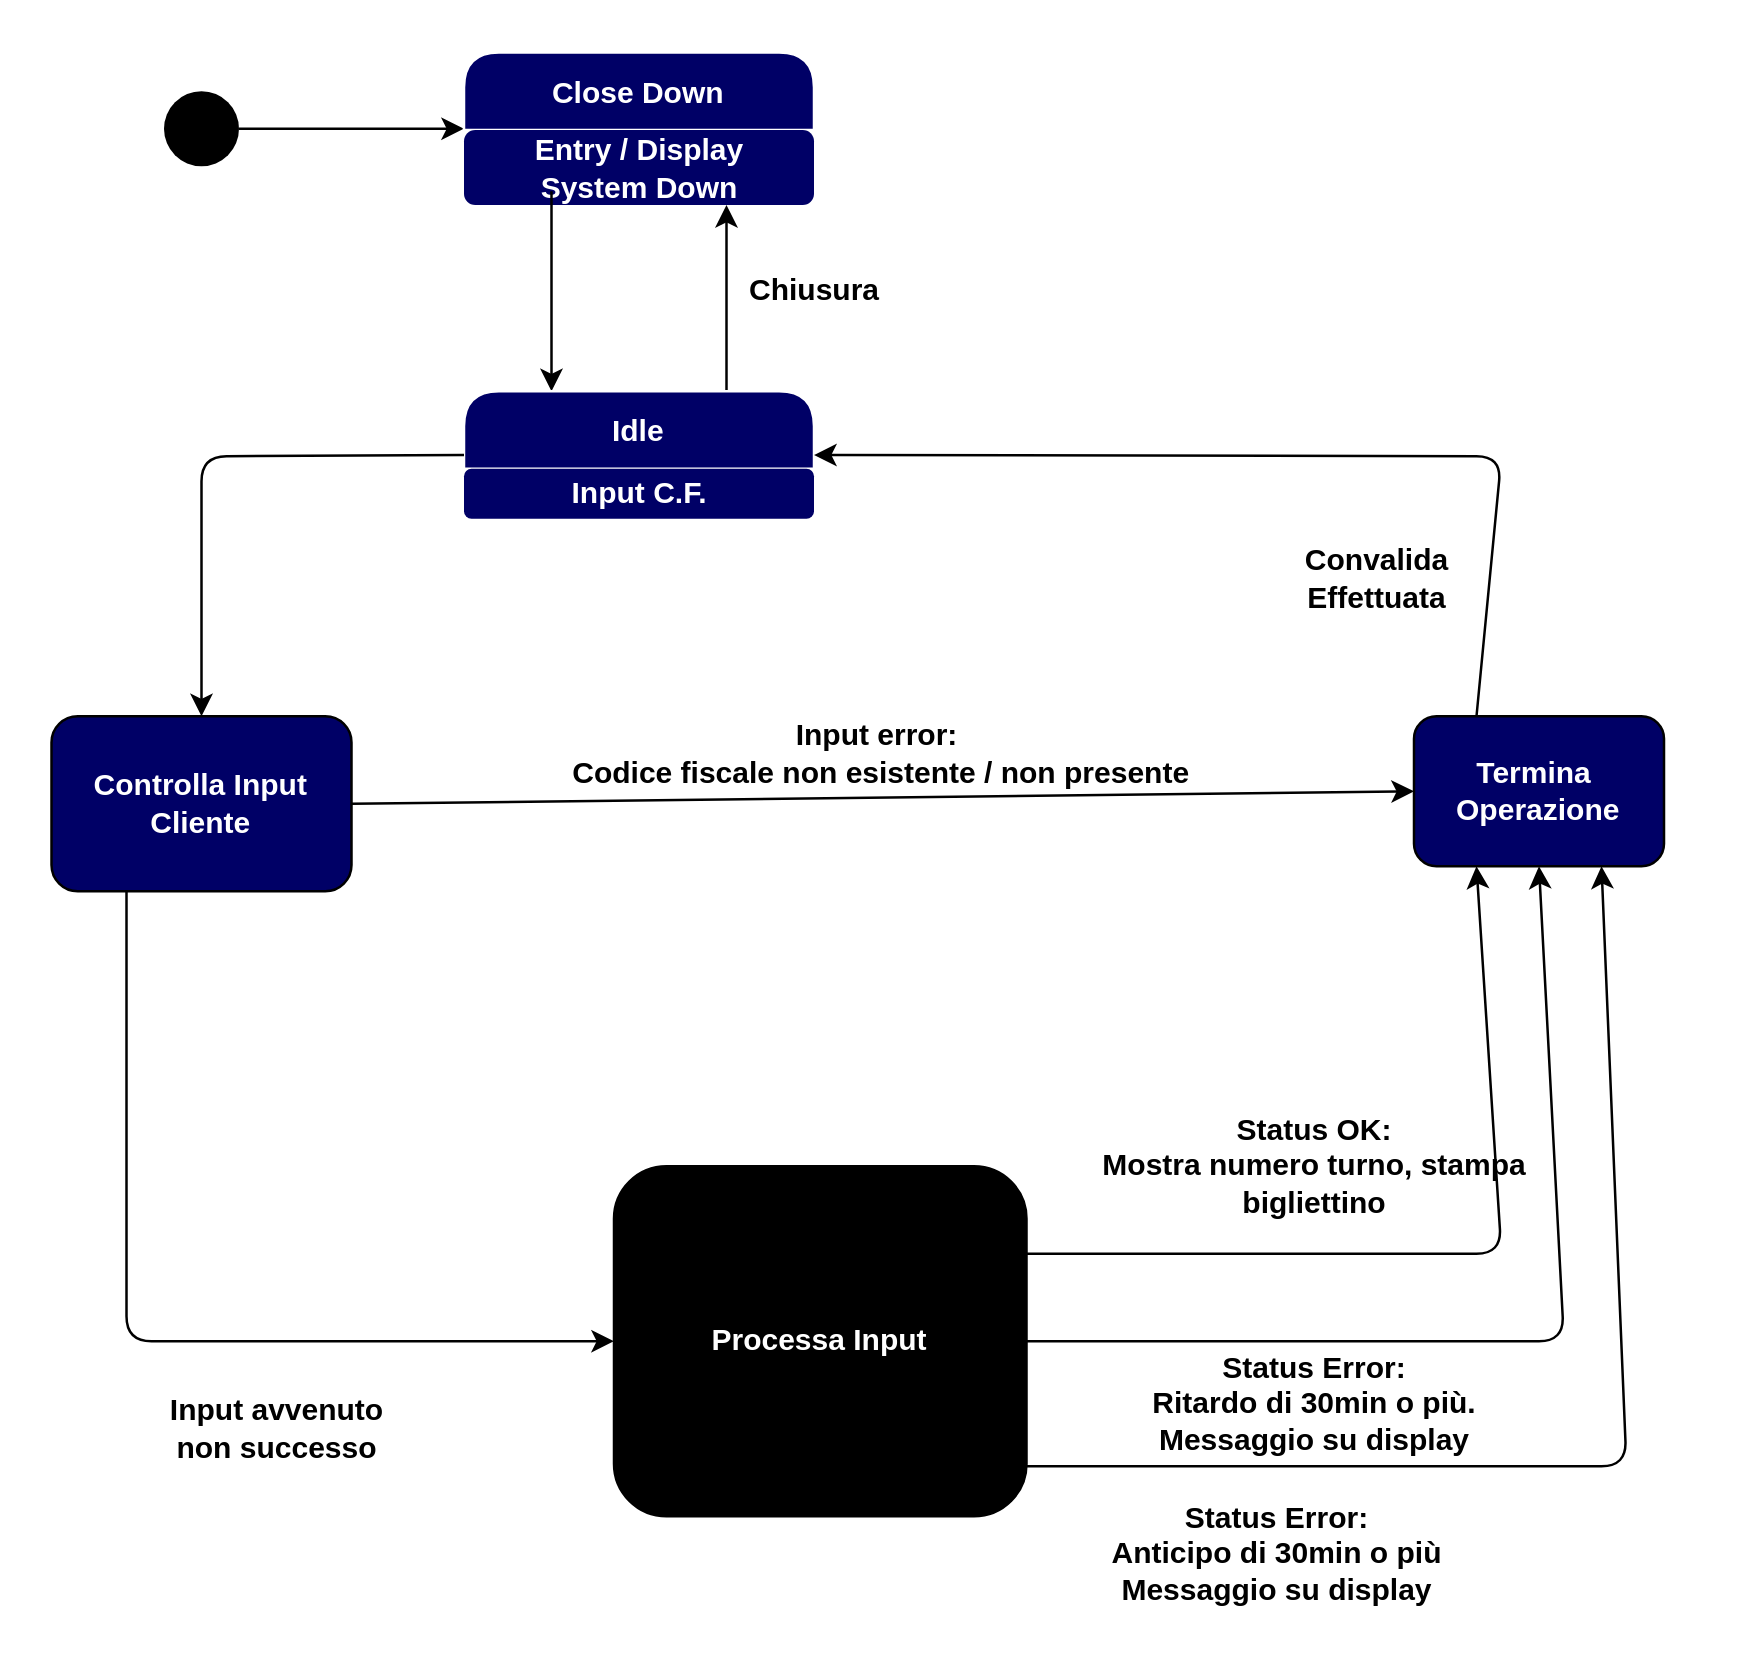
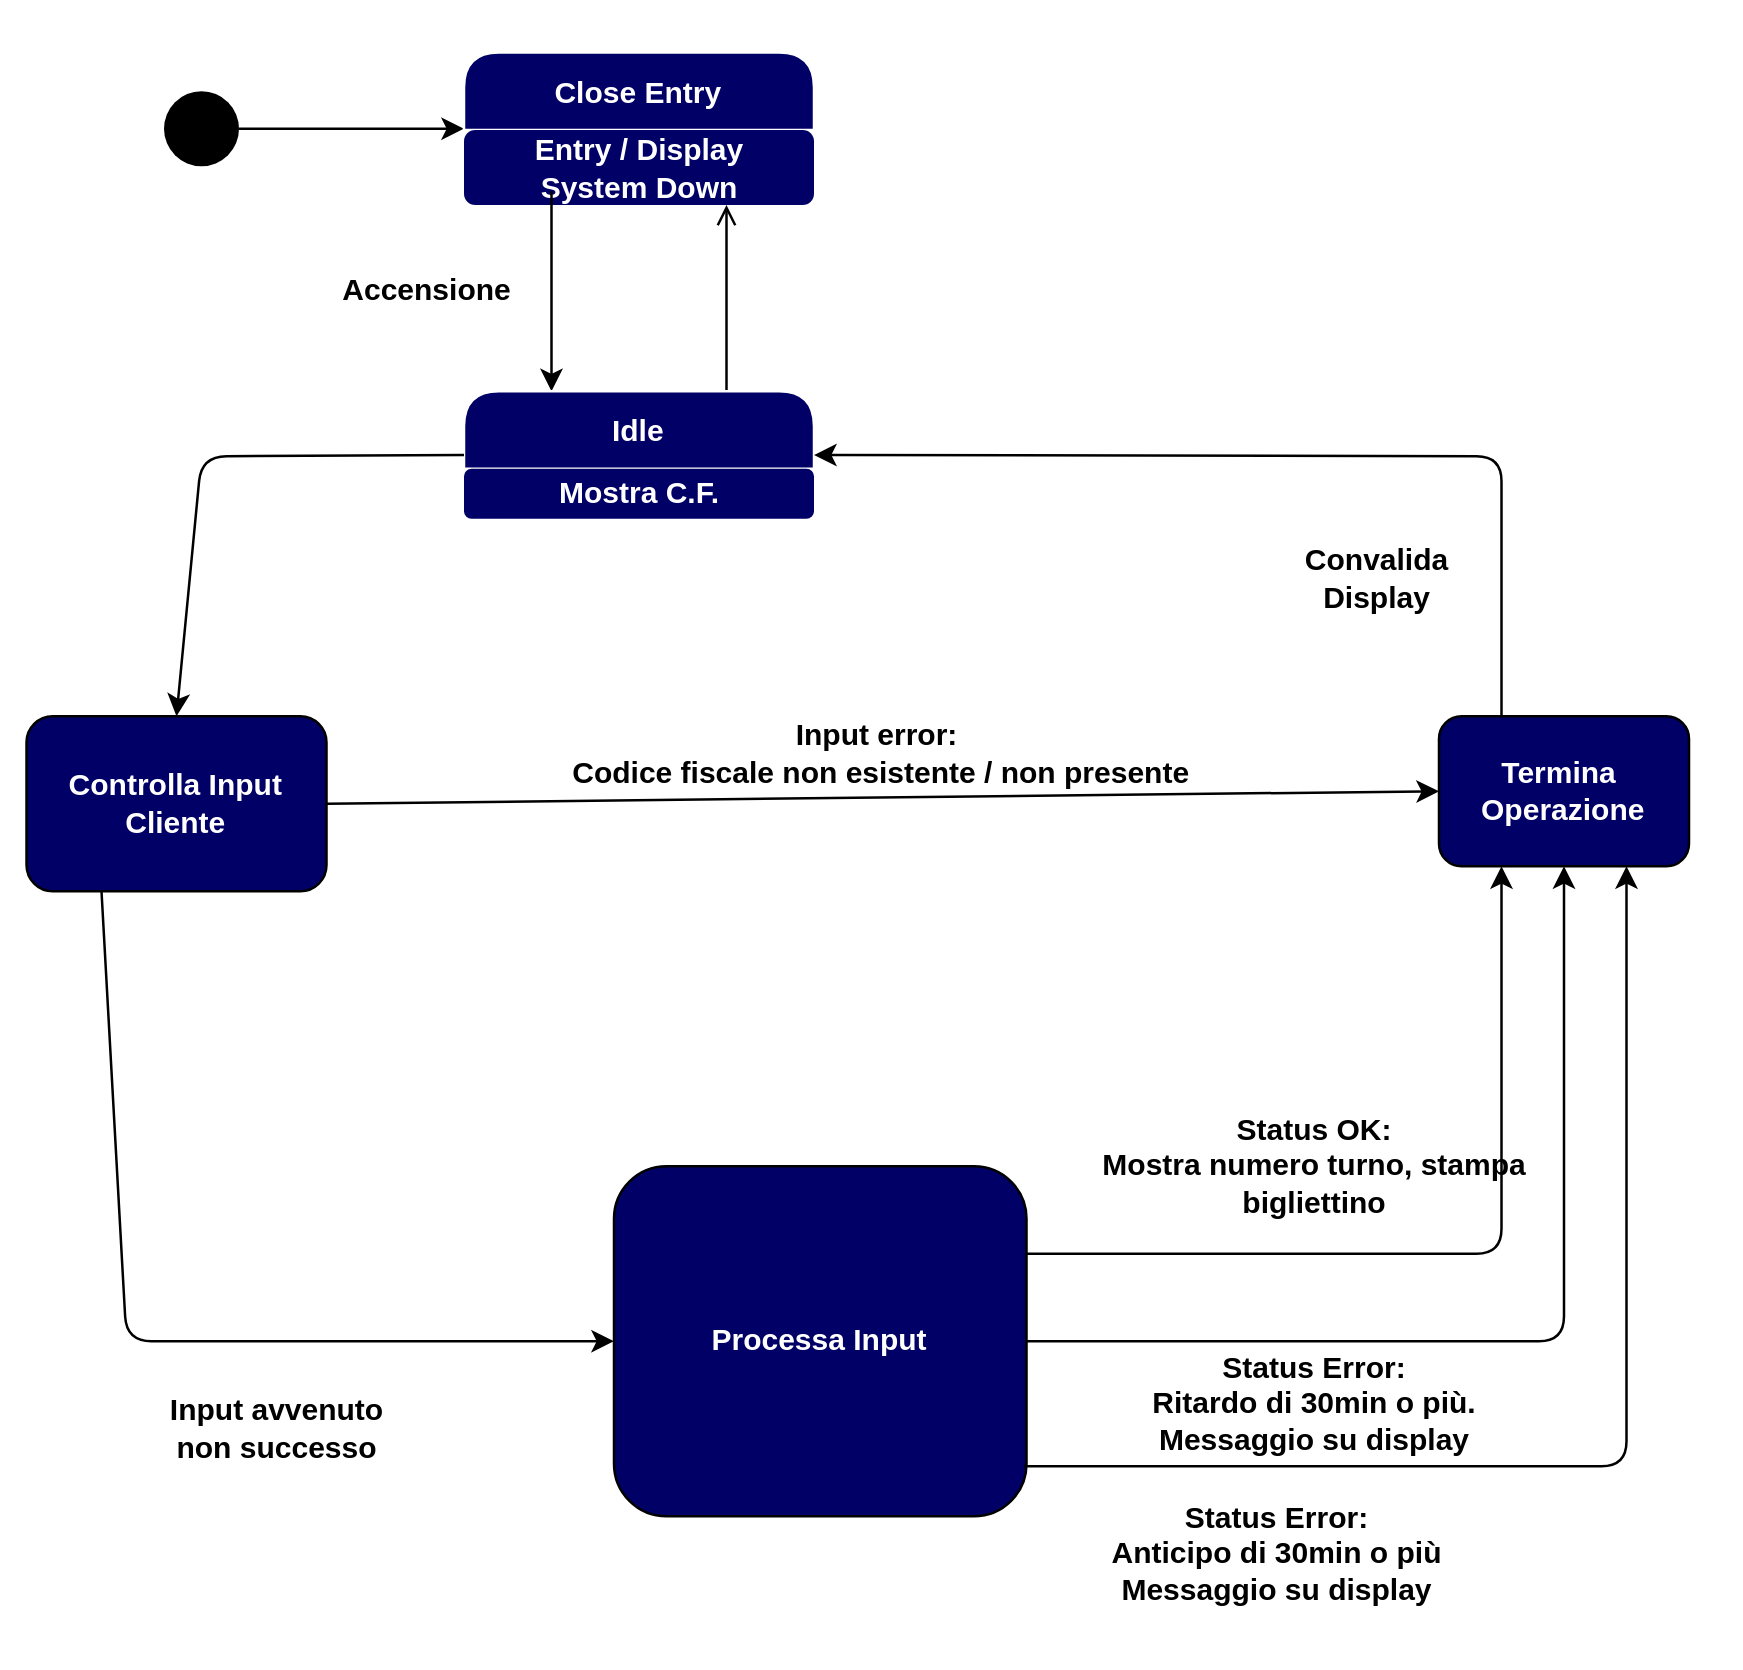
(638, 93) -> (638, 93)
(726, 223) -> (726, 218)
none -> (426, 291)
(814, 291) -> none
(640, 494) -> (640, 494)
(1378, 579) -> (1378, 579)
(1539, 791) -> (1564, 791)
(201, 804) -> (176, 804)
(820, 1341) -> (820, 1341)
